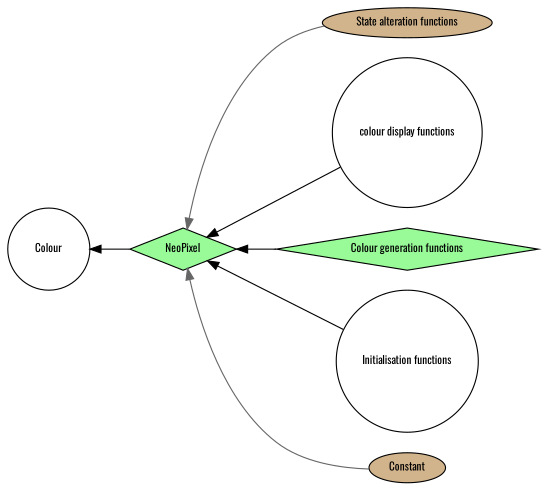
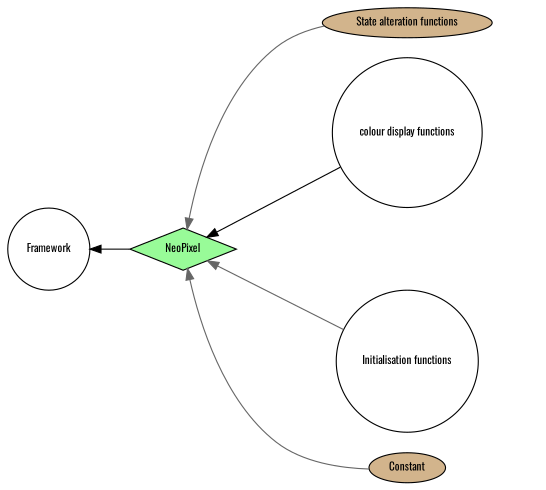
(49, 249) -> (49, 249)
(407, 249) -> none
(280, 298) -> (280, 298)
